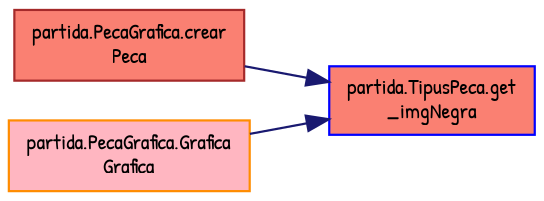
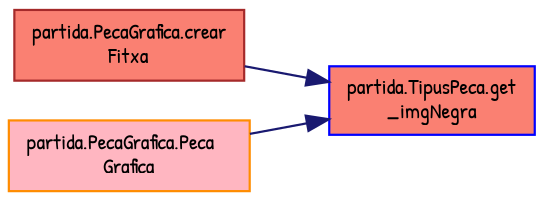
(129, 45) -> (129, 45)
(129, 156) -> (129, 156)
